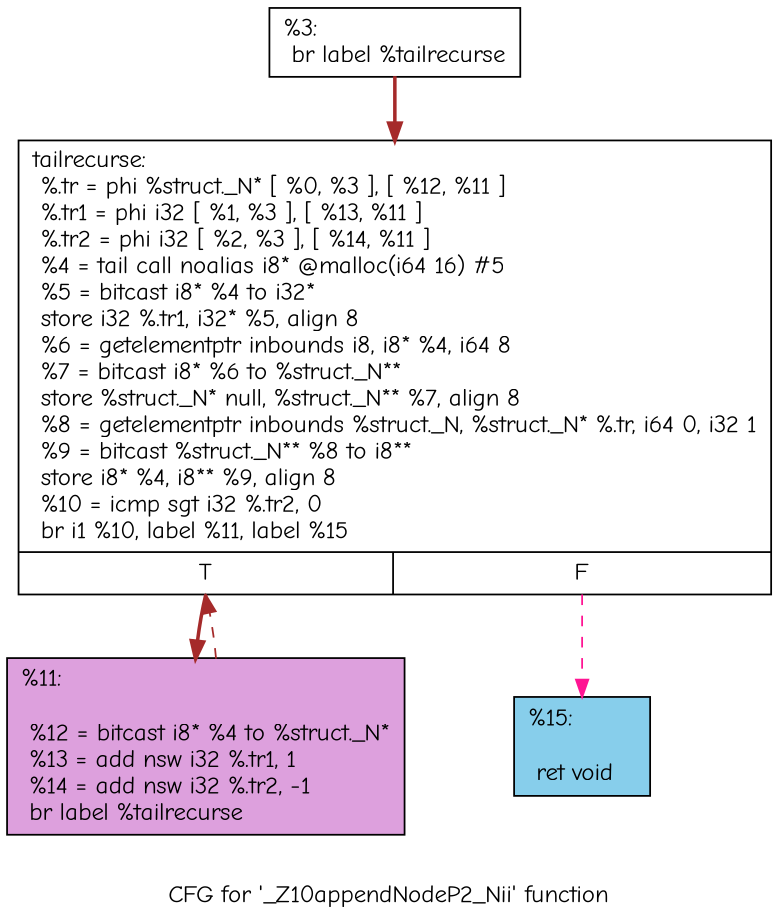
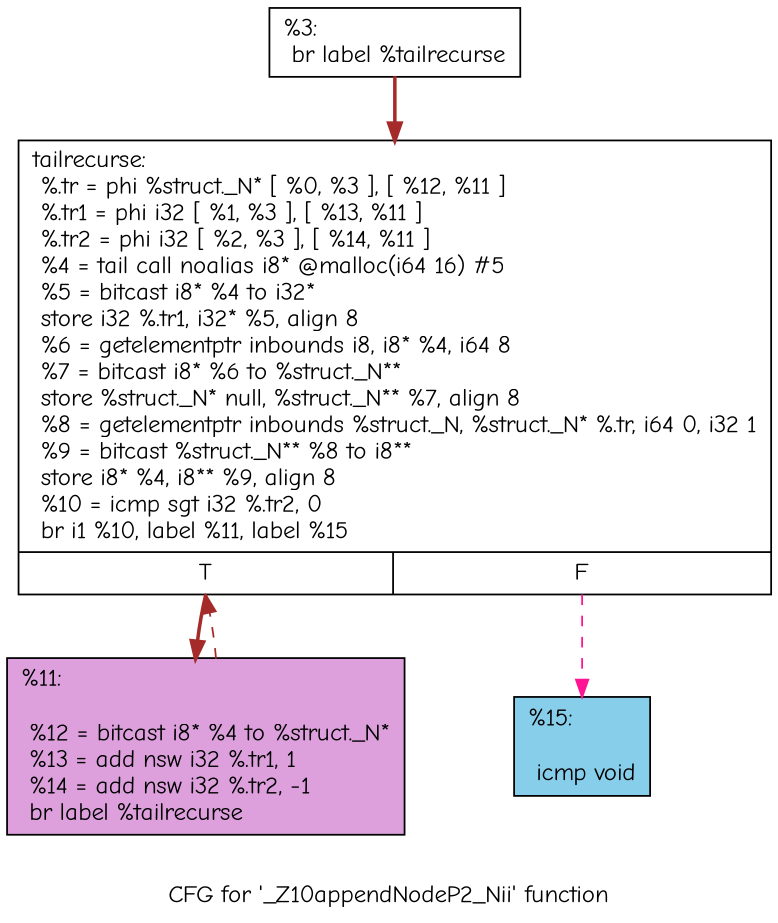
(572, 773) -> (582, 773)
